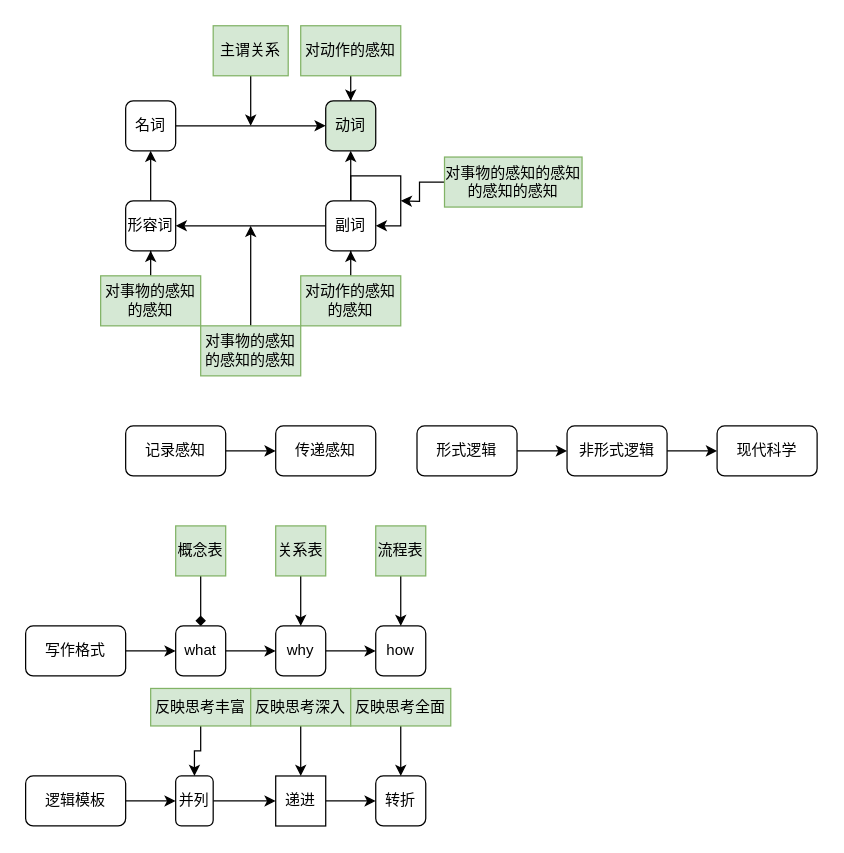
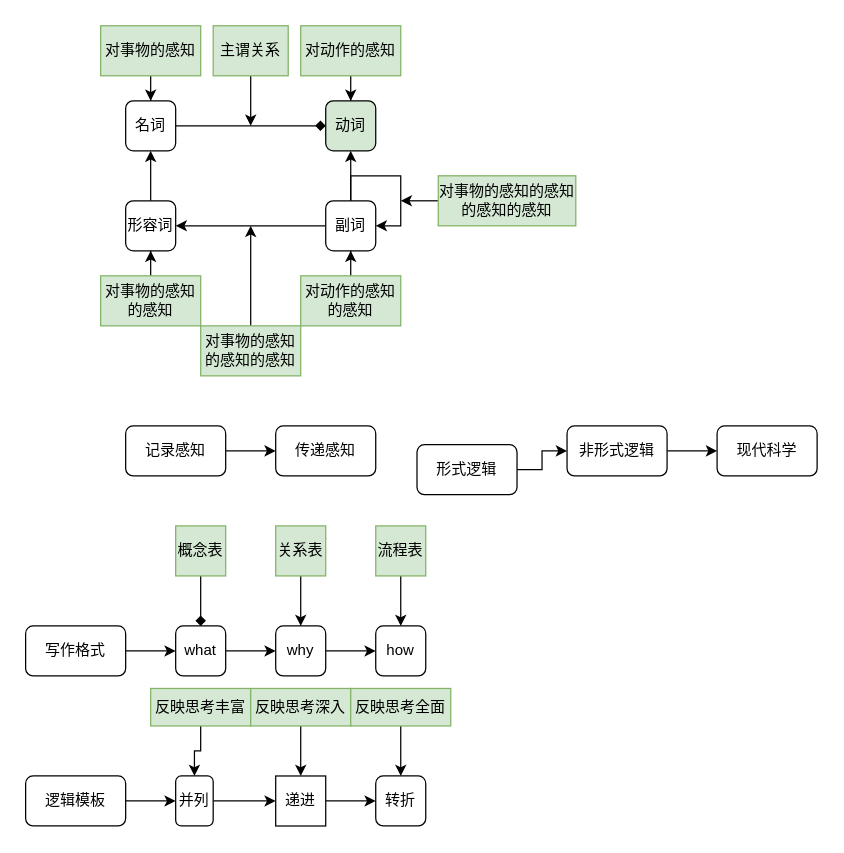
none -> (151, 51)
none -> (151, 93)
(316, 126) -> (315, 126)
(513, 182) -> (507, 201)
(467, 451) -> (467, 469)
